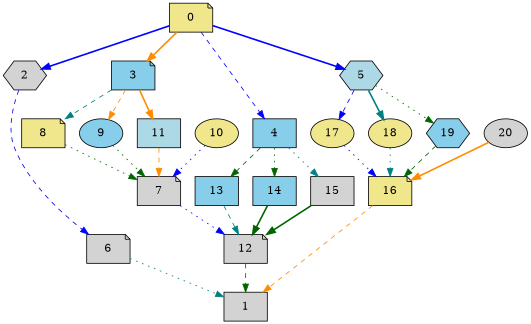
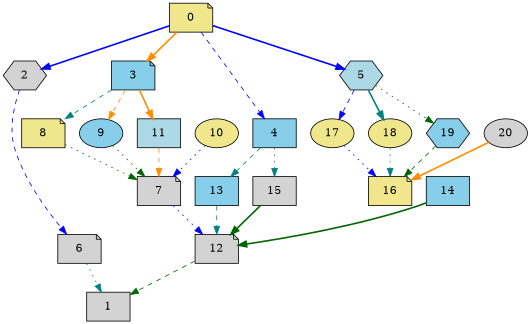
(275, 158) -> none
(249, 159) -> (249, 159)
(321, 246) -> none
